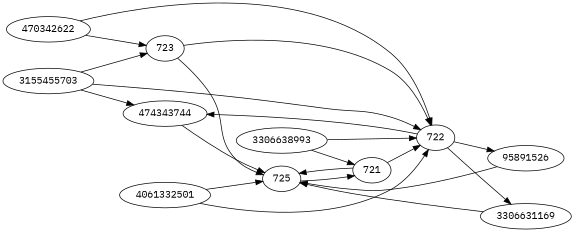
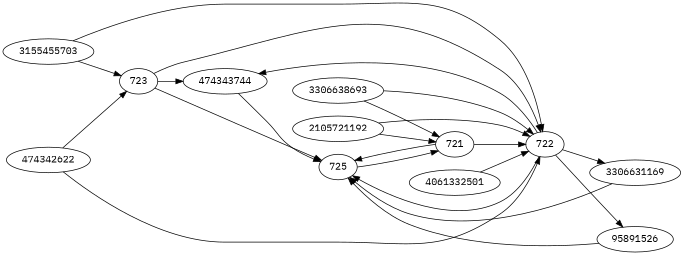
(48, 29) -> (48, 160)
(104, 97) -> (167, 81)
none -> (338, 129)
(282, 141) -> (338, 91)
(231, 186) -> (457, 210)
